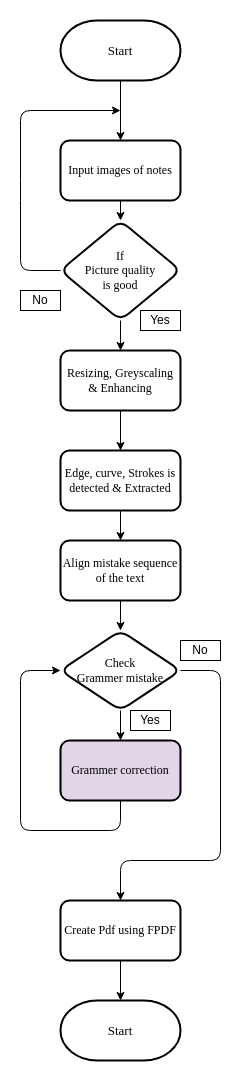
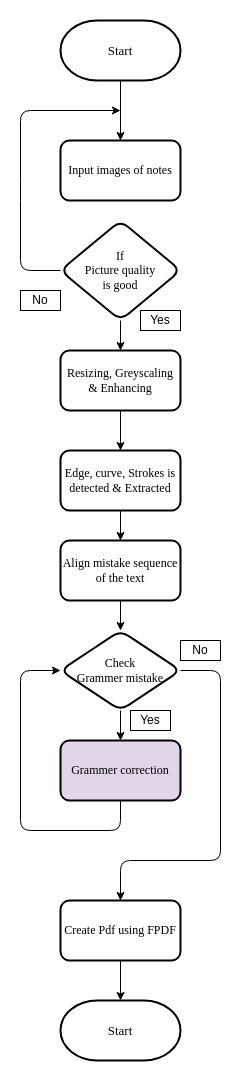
(121, 207) -> none
